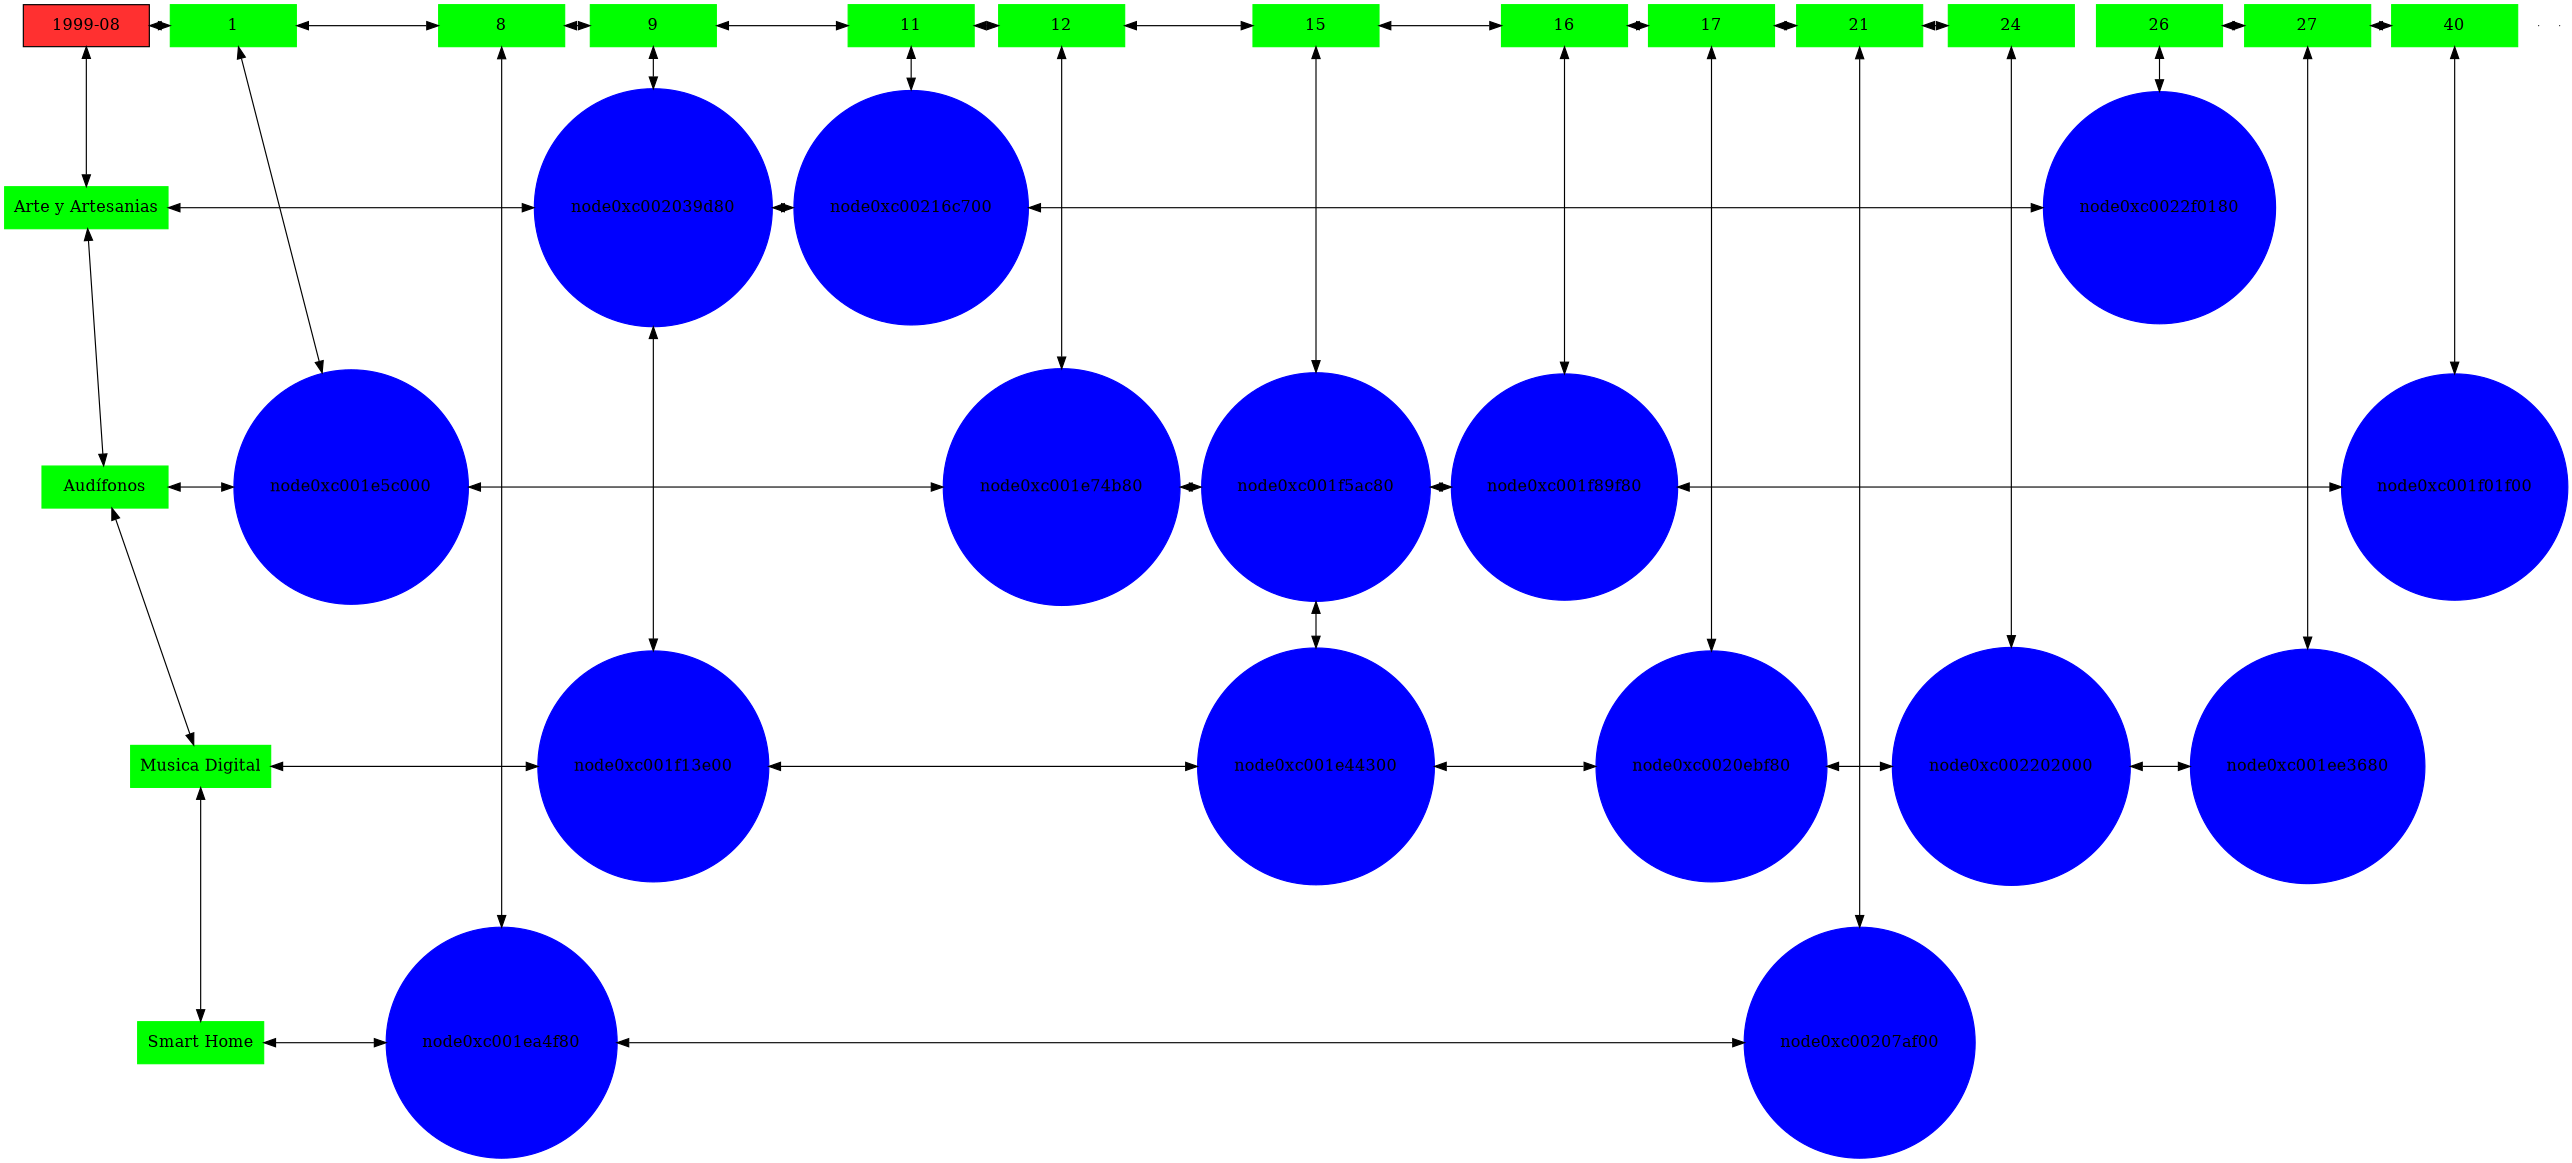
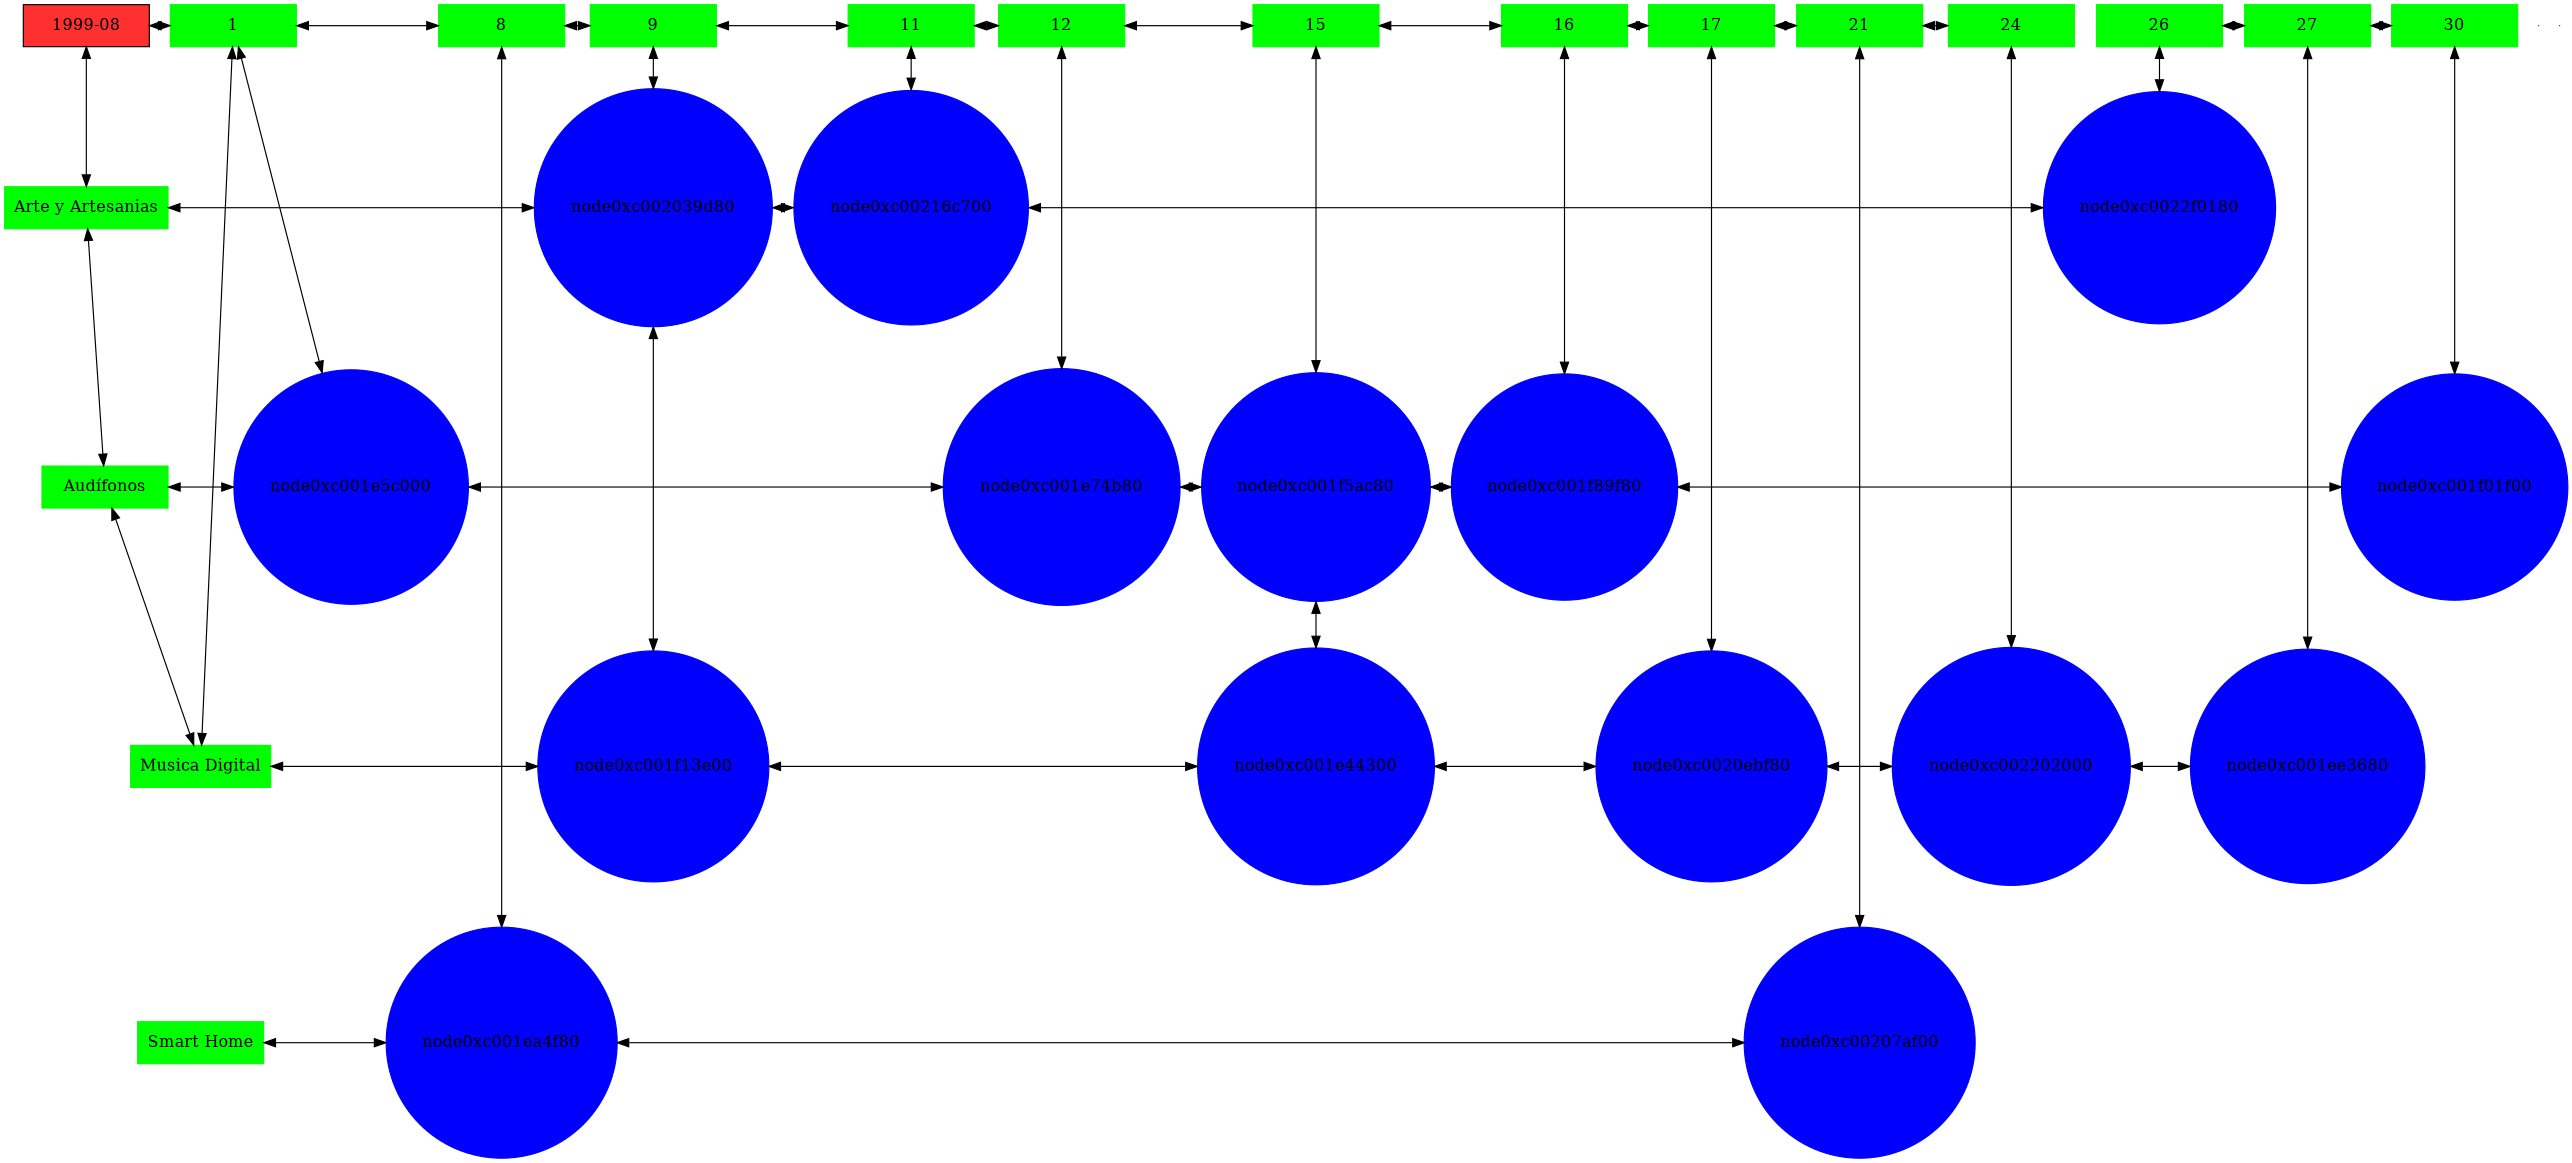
(2455, 26) -> (2455, 26)
(201, 904) -> (217, 396)
